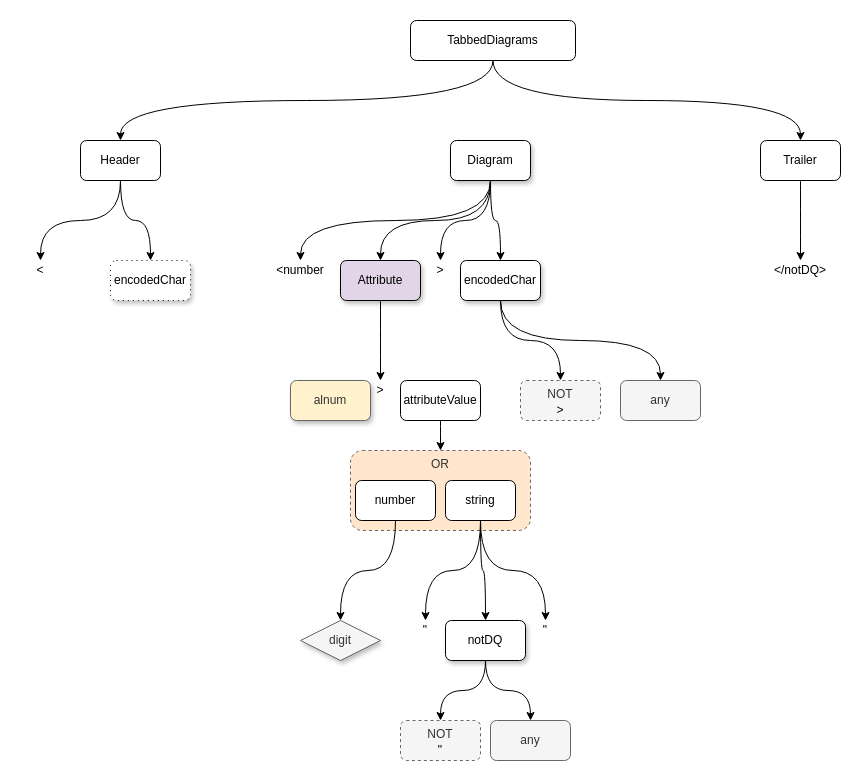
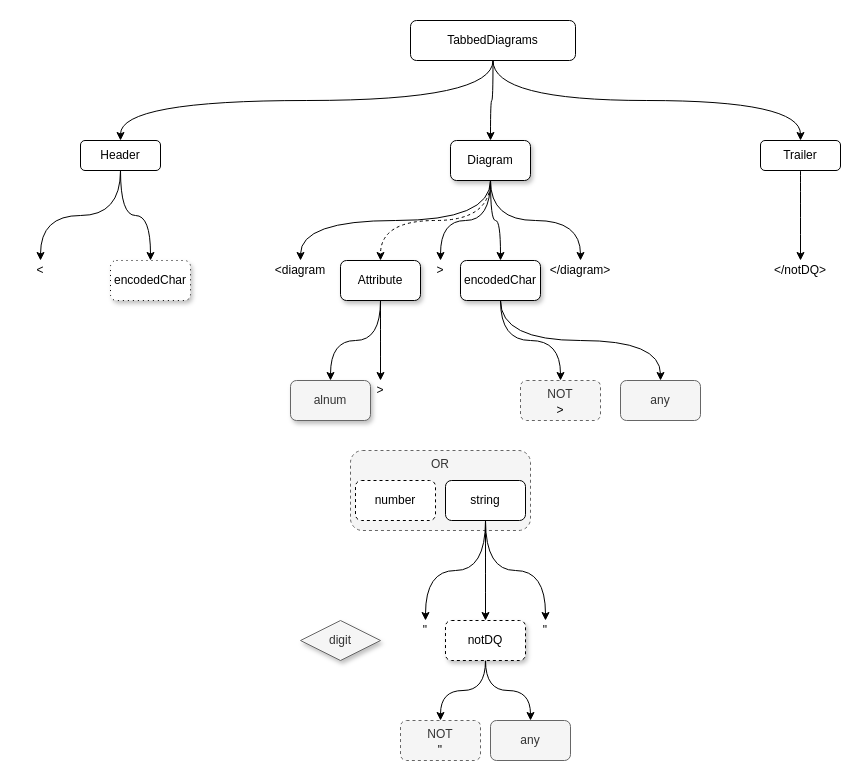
none -> (492, 101)
(121, 161) -> (121, 156)
(801, 161) -> (801, 156)
(430, 221) -> (430, 221)
none -> (538, 221)
(301, 271) -> (301, 271)
none -> (581, 271)
(381, 281) -> (381, 281)
none -> (348, 342)
(331, 401) -> (331, 401)
(441, 401) -> none
(441, 432) -> none
(441, 491) -> (441, 491)
(396, 501) -> (396, 501)
(481, 501) -> (486, 501)
(372, 570) -> none
(486, 641) -> (486, 641)
